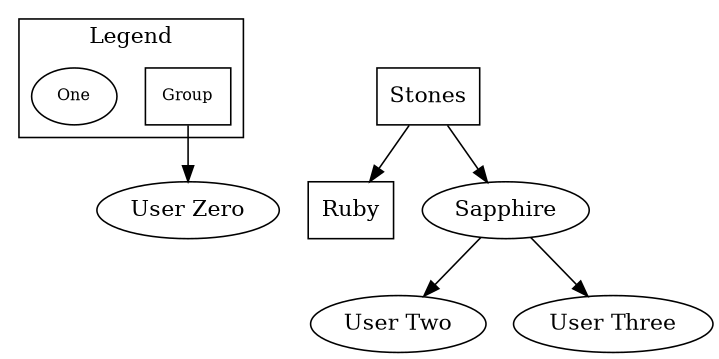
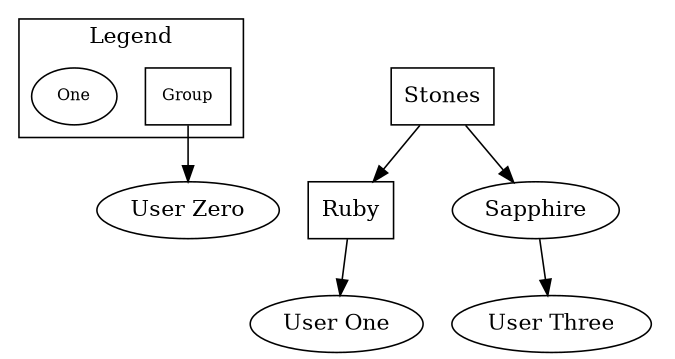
none -> (337, 324)
(398, 324) -> none
